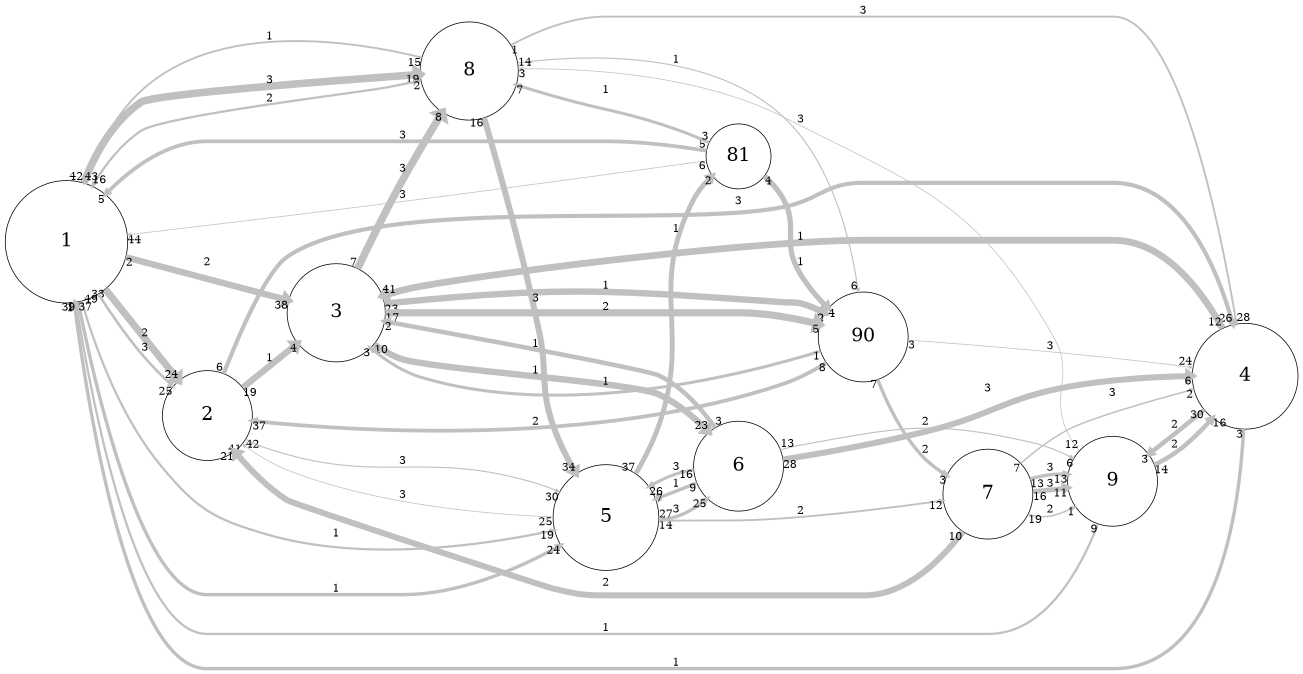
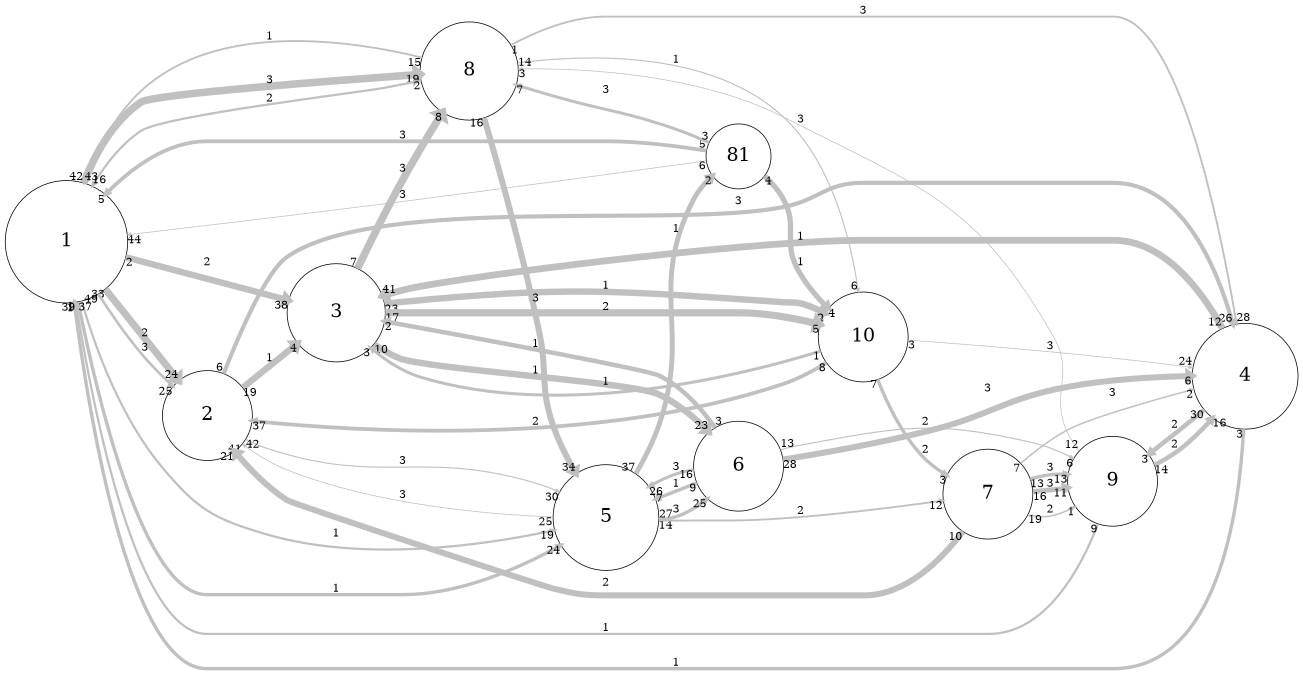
(606, 90) -> (606, 90)
(863, 337) -> (863, 337)
